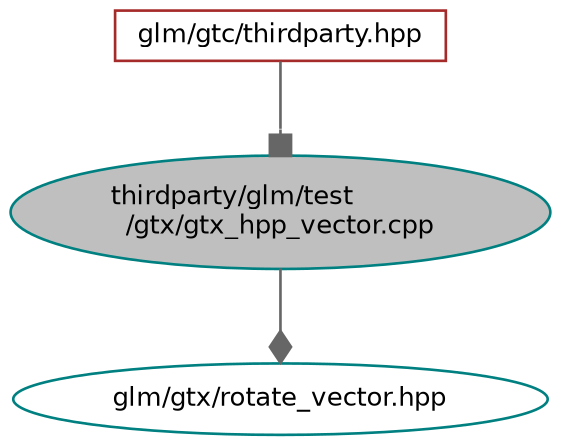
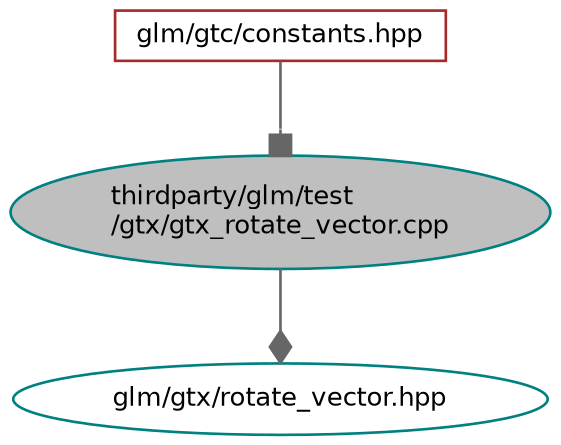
(280, 36) -> (280, 36)
(280, 212) -> (280, 212)
